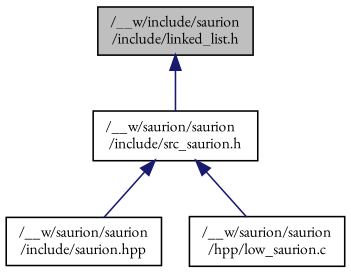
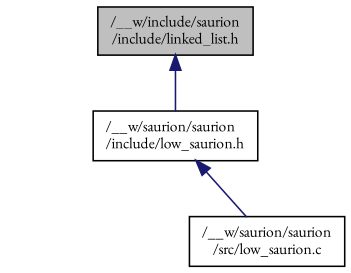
(175, 136) -> (175, 136)
(84, 241) -> none
(267, 241) -> (267, 241)
